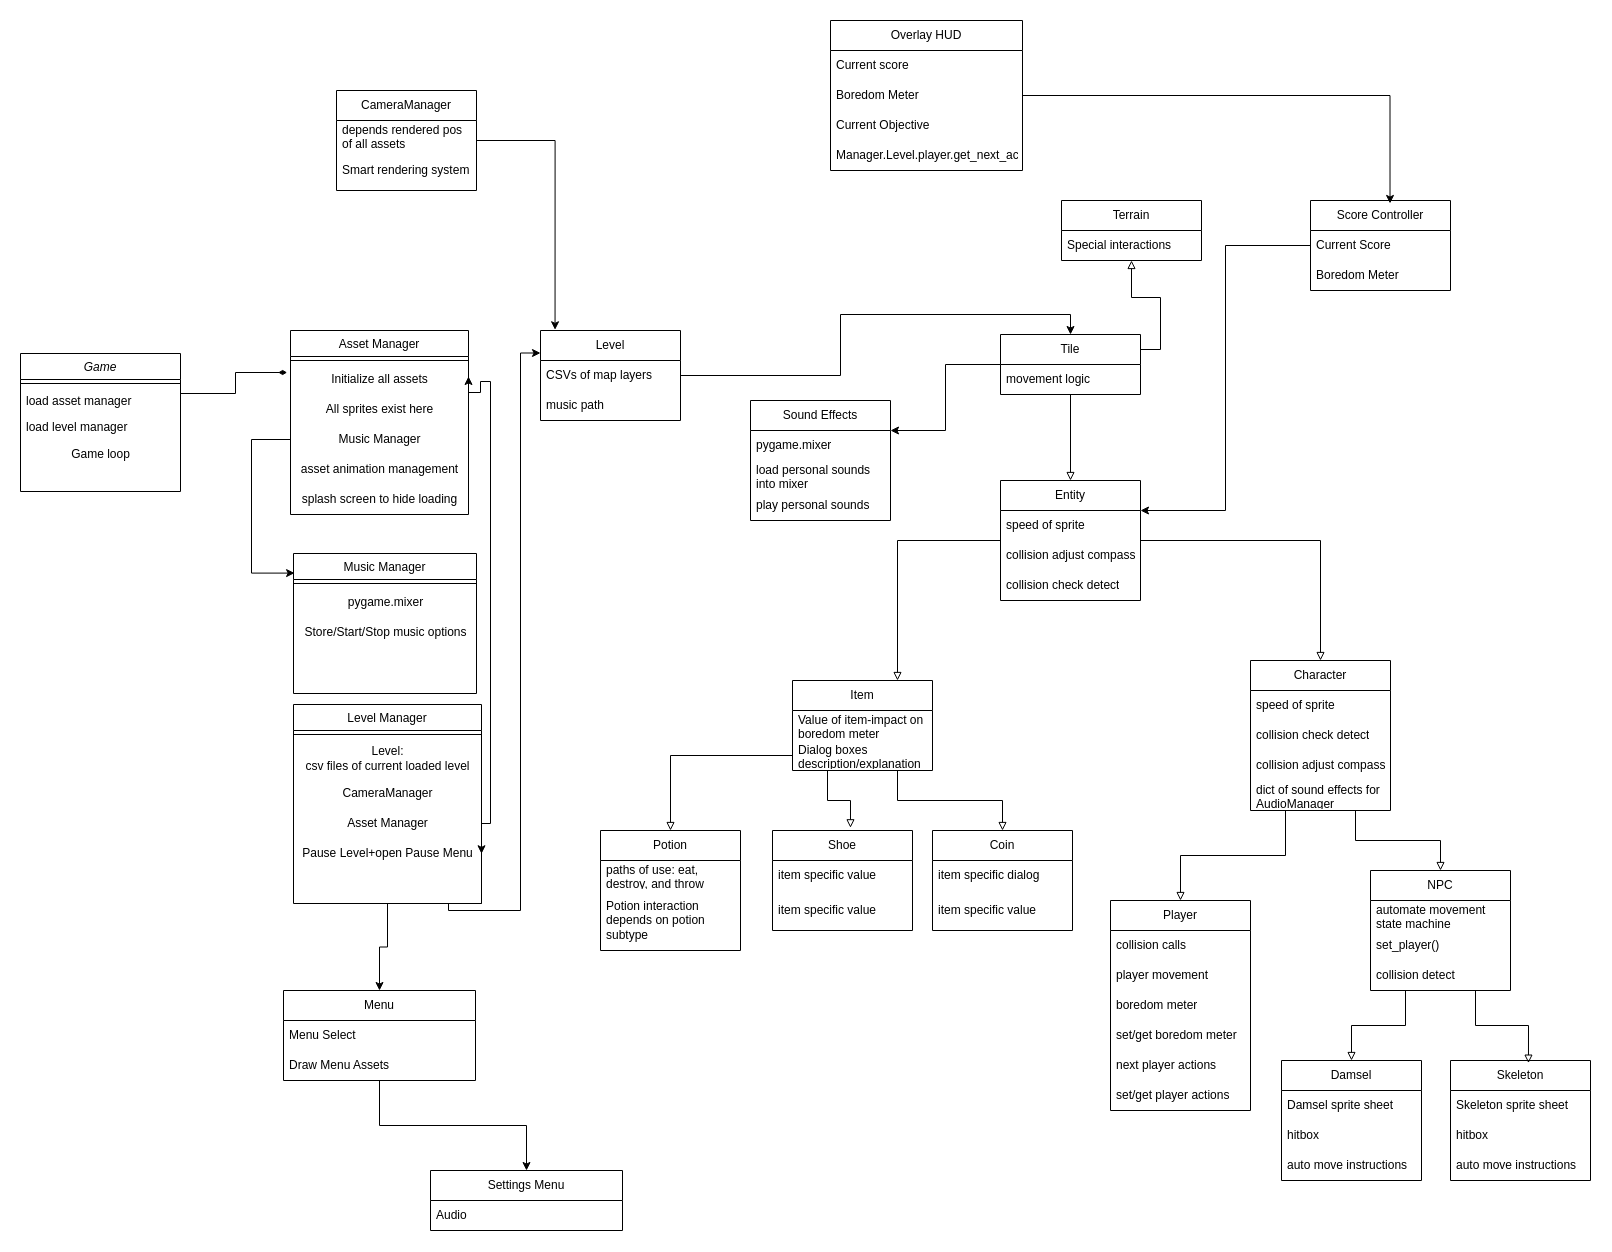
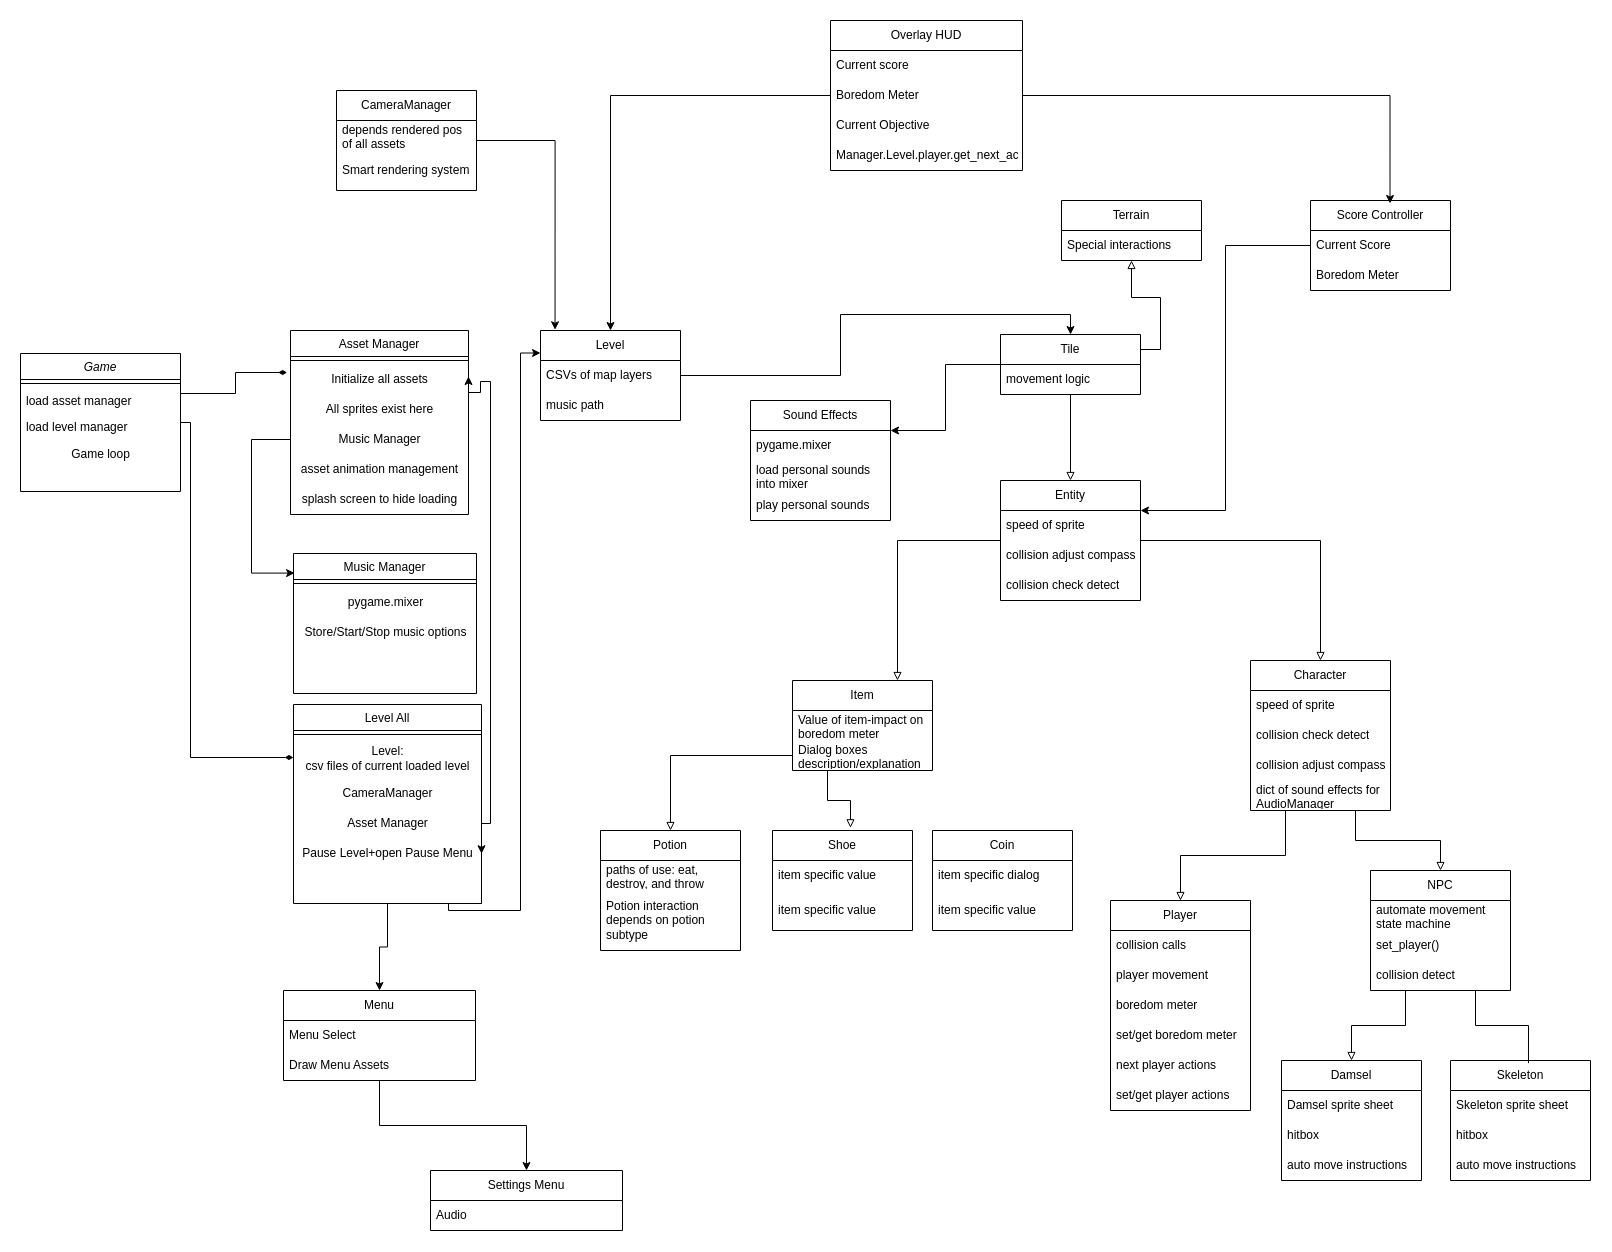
none -> (611, 101)
none -> (191, 633)
(387, 718) -> (387, 718)
(946, 801) -> none
(1528, 1054) -> (1528, 1058)
